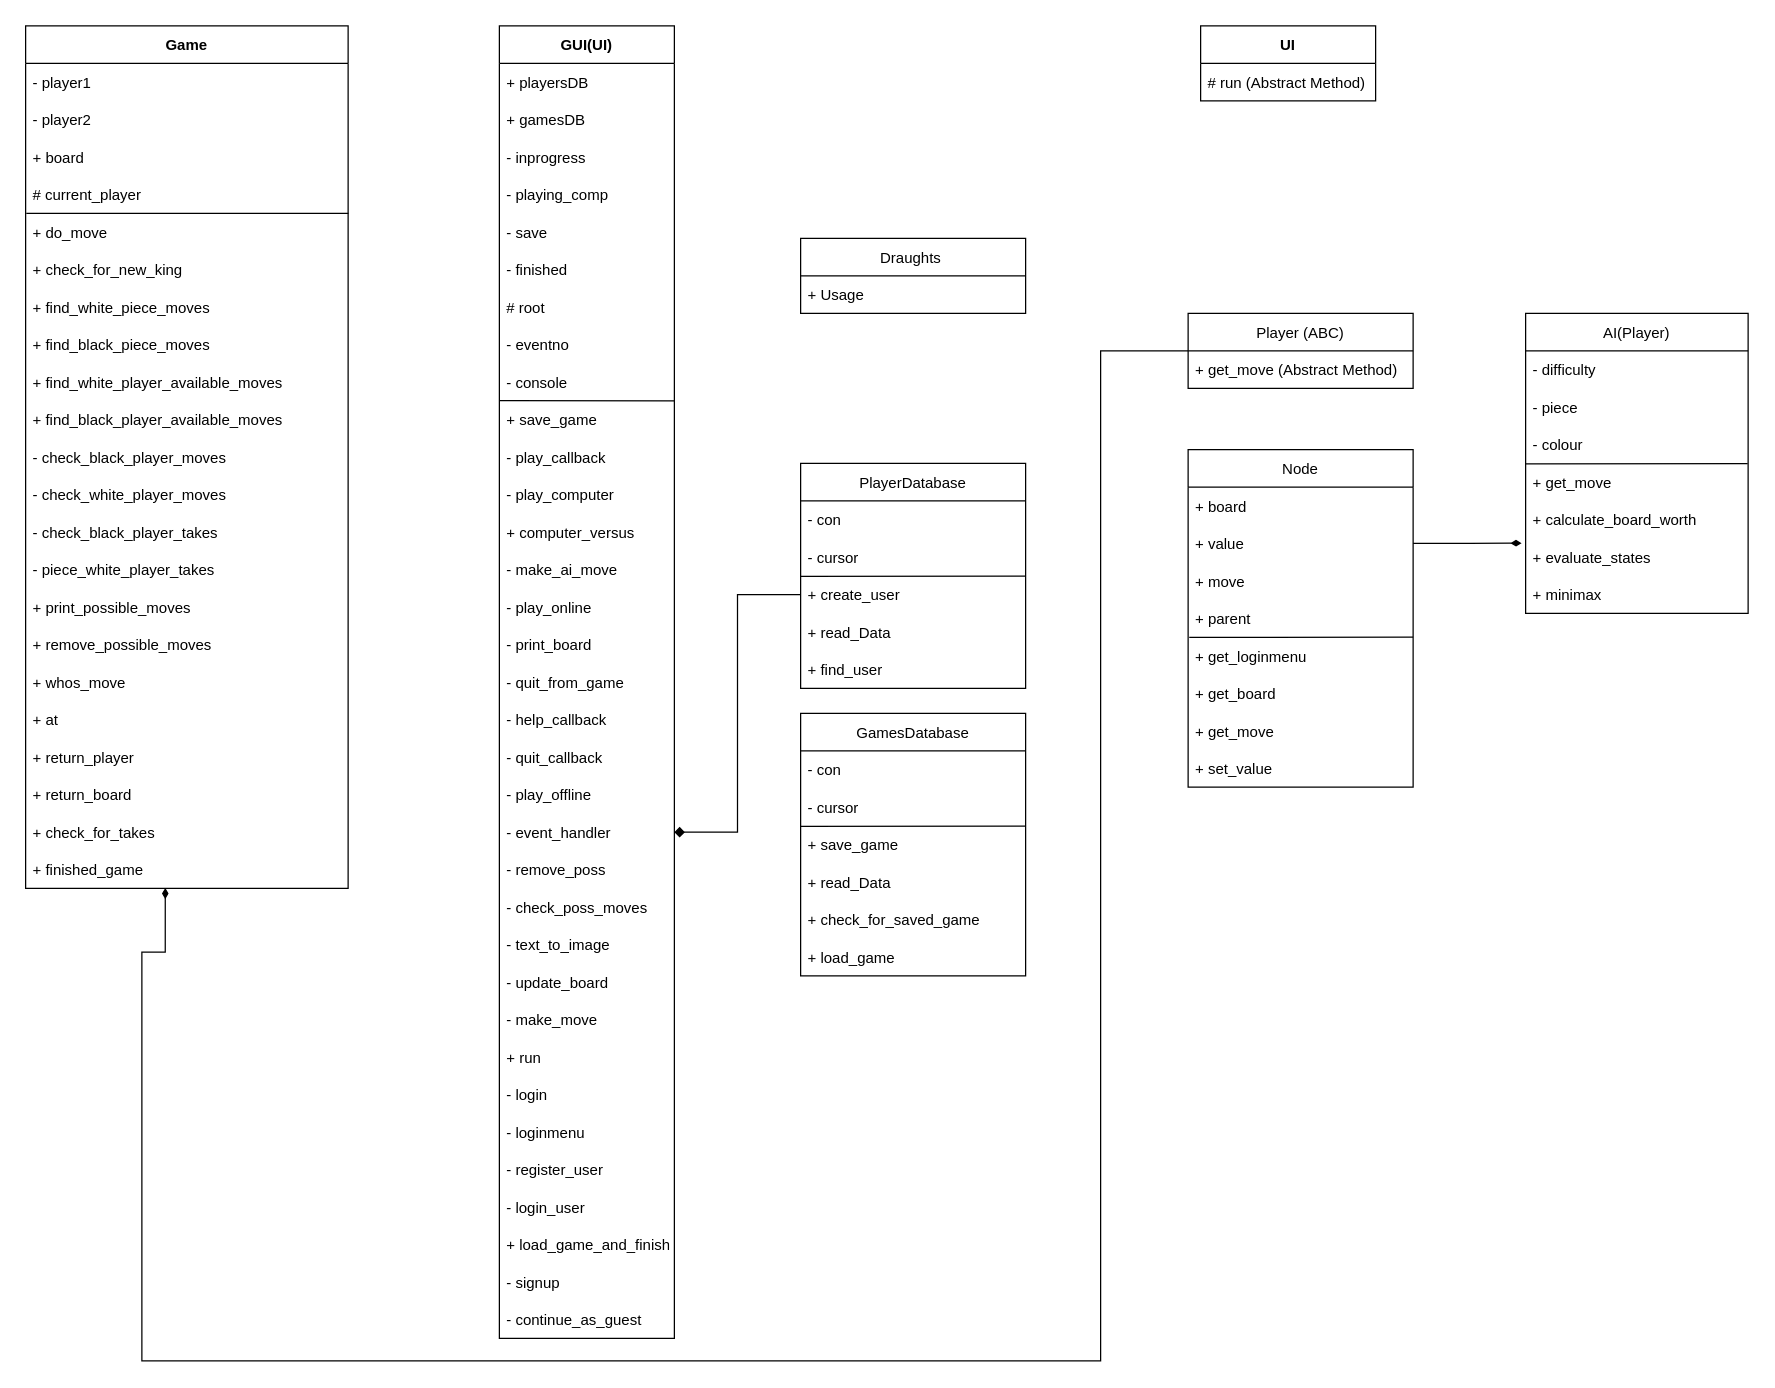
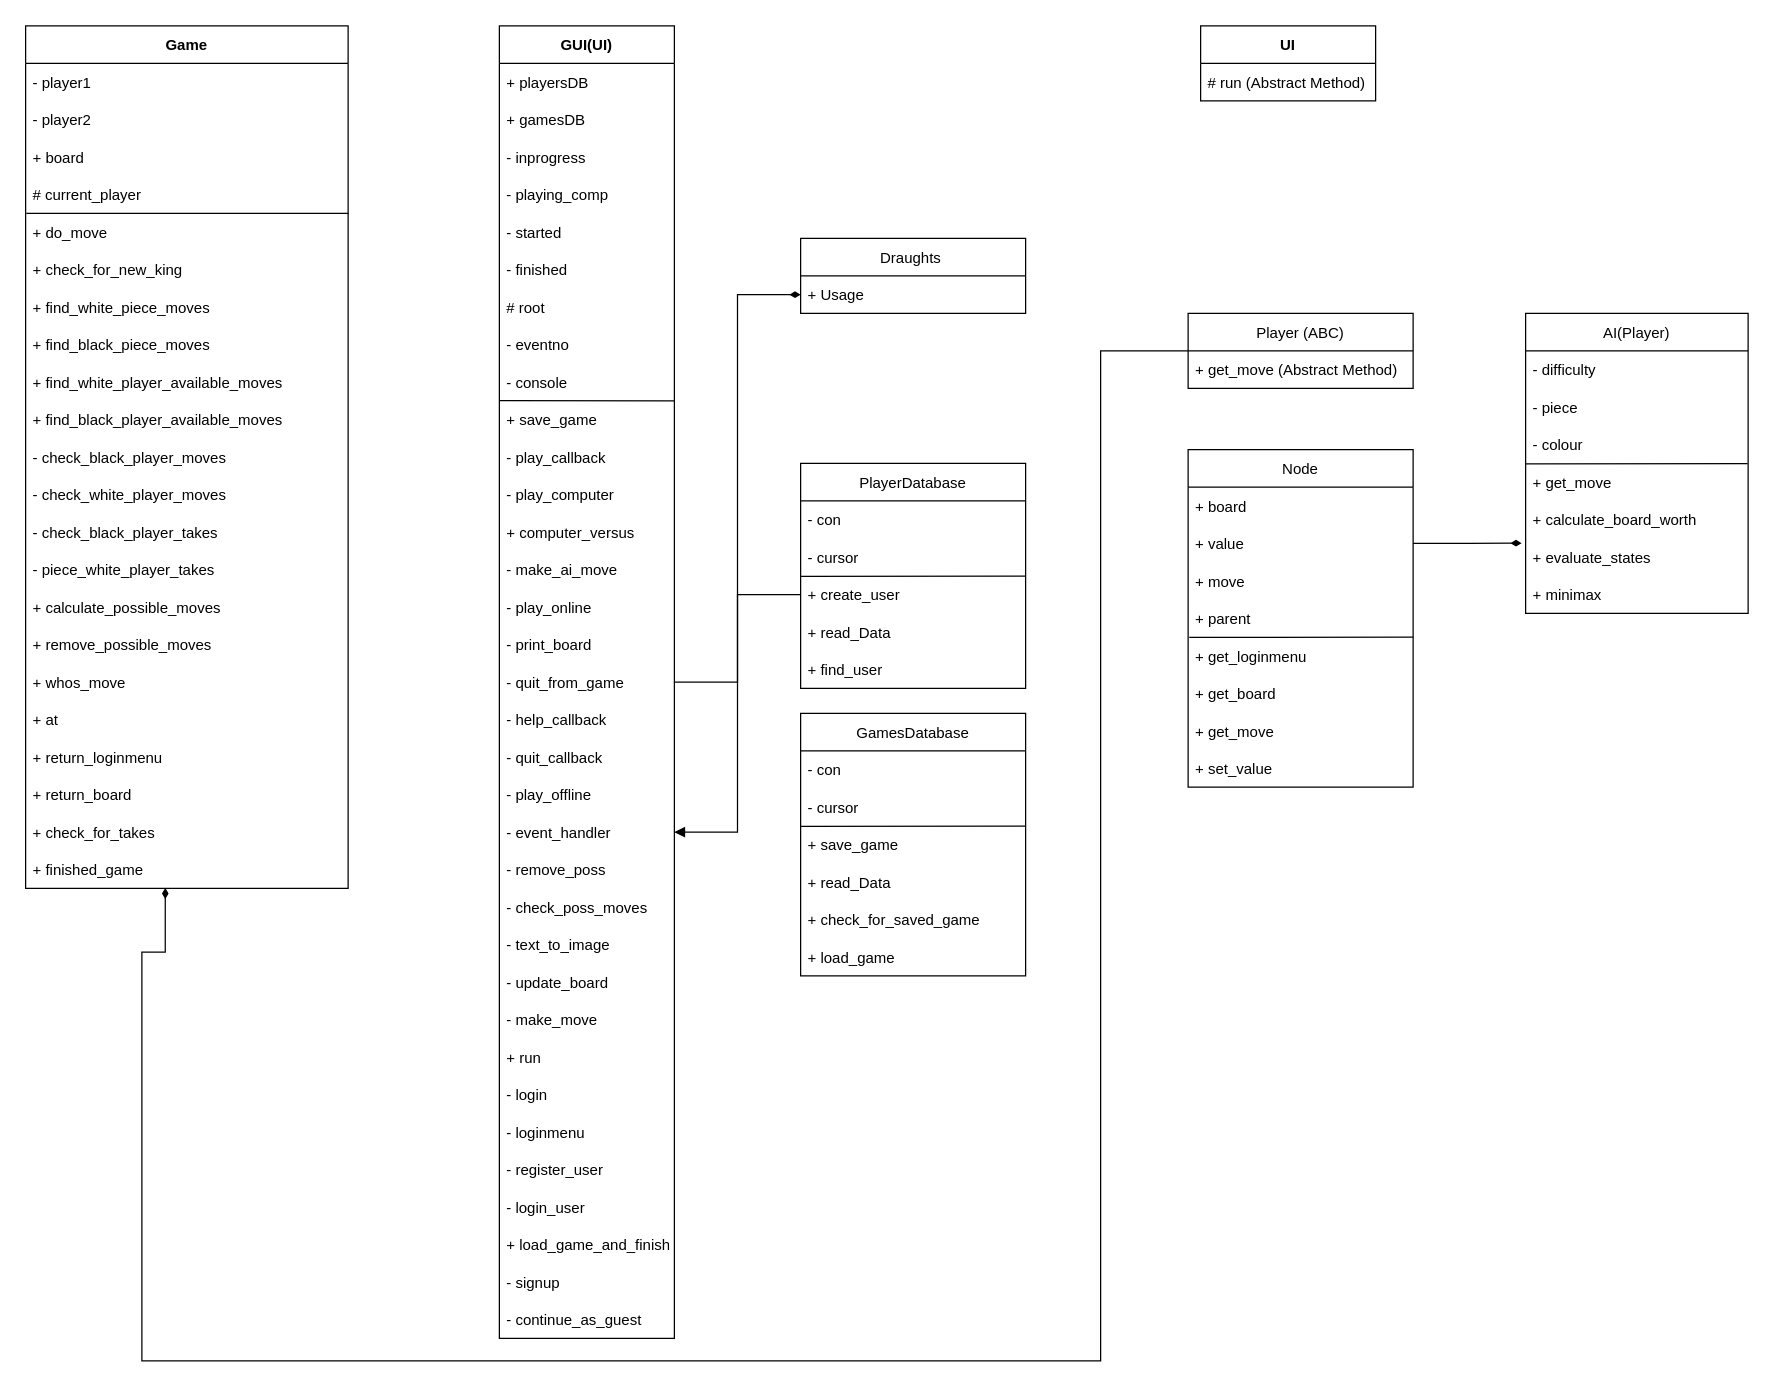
(530, 233) -> (542, 233)
none -> (738, 417)
(117, 608) -> (132, 608)
(92, 758) -> (102, 758)
(685, 832) -> (686, 832)
